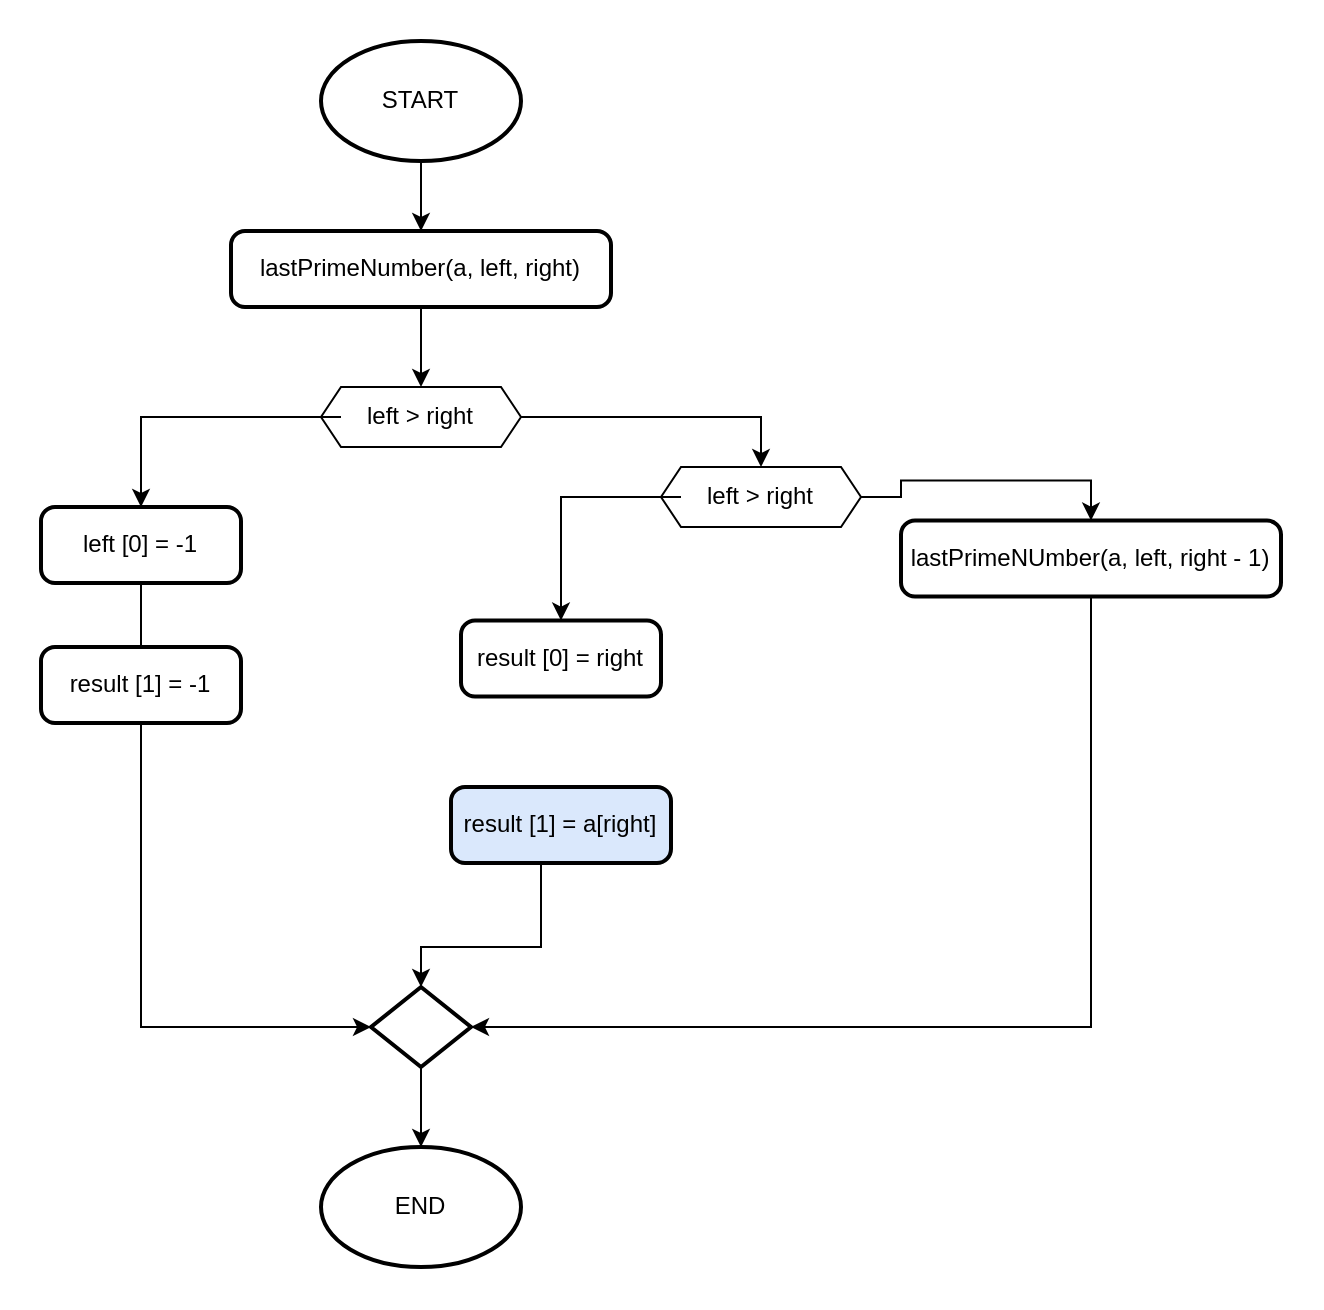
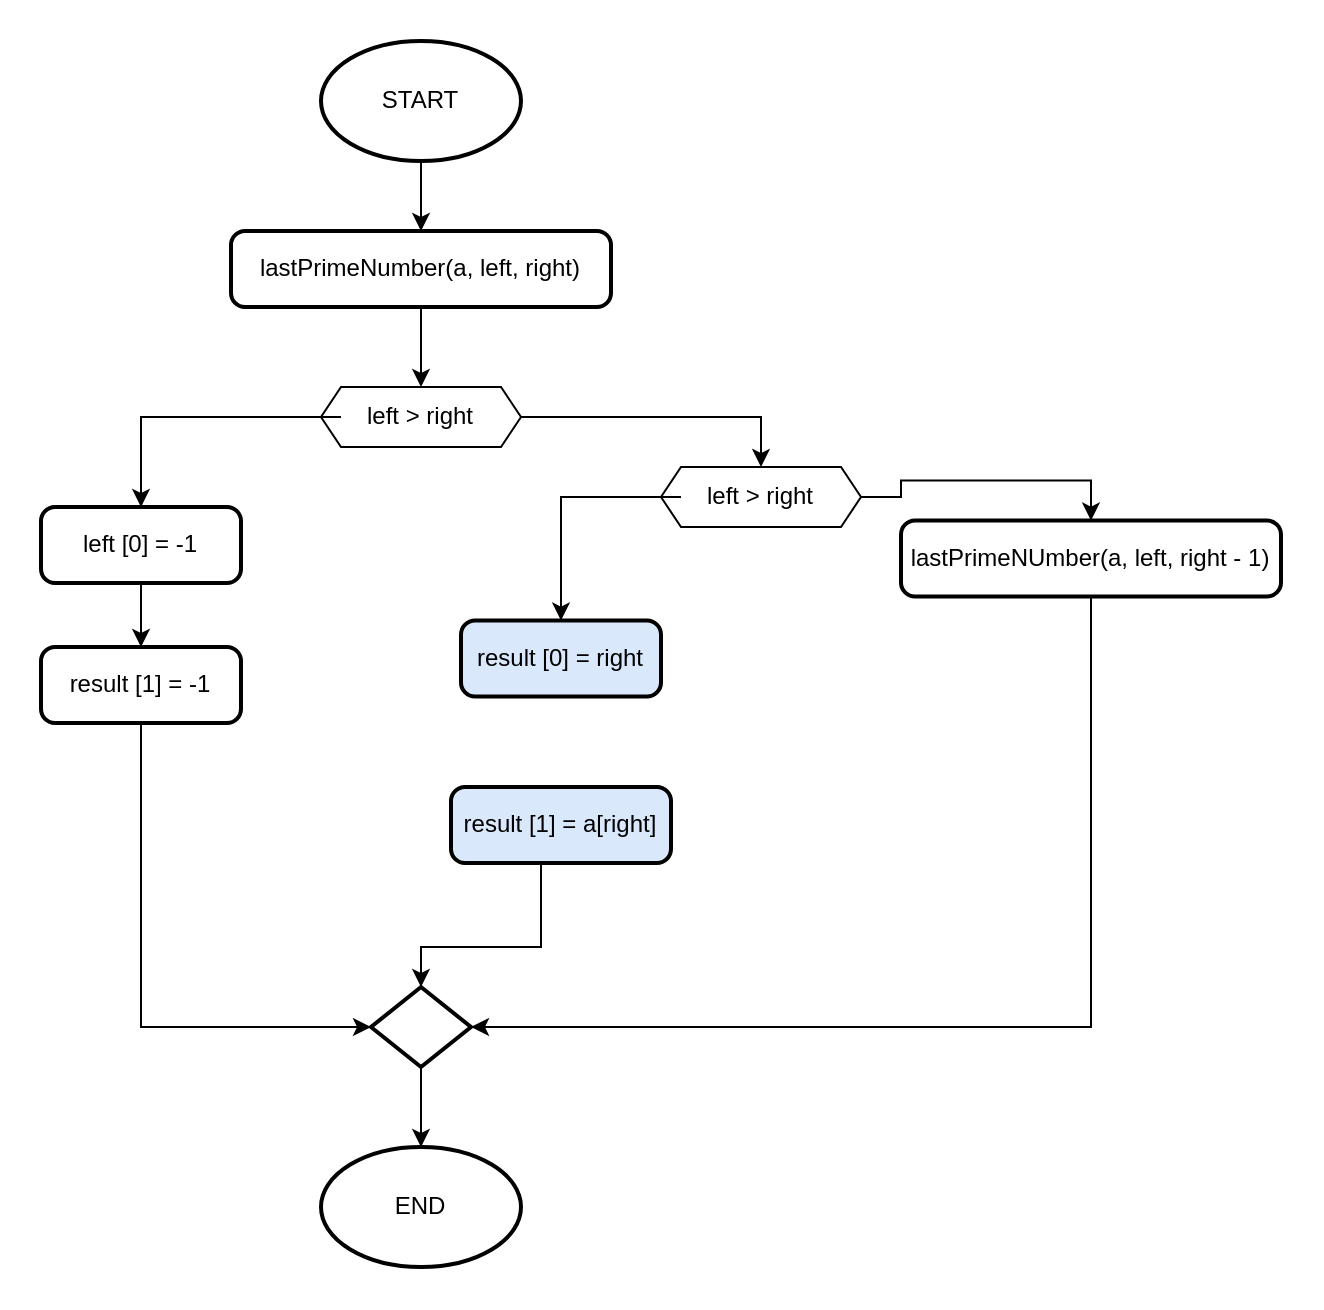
(141, 637) -> (141, 632)
(561, 659) -> (561, 659)
